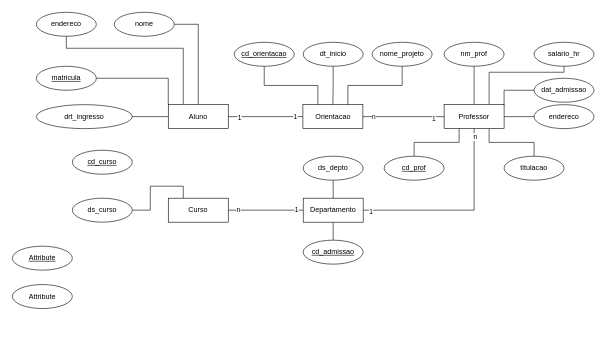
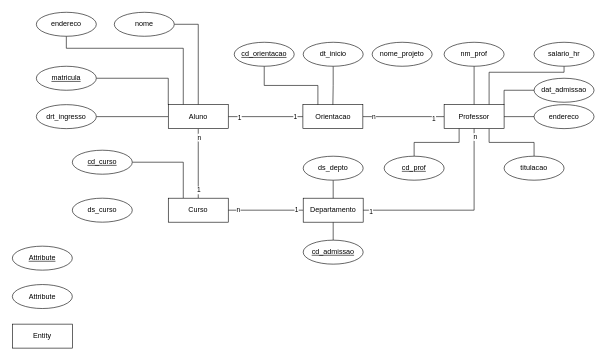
(375, 86) -> none
(84, 117) -> (66, 117)
none -> (198, 163)
(150, 189) -> (171, 162)
none -> (42, 336)
